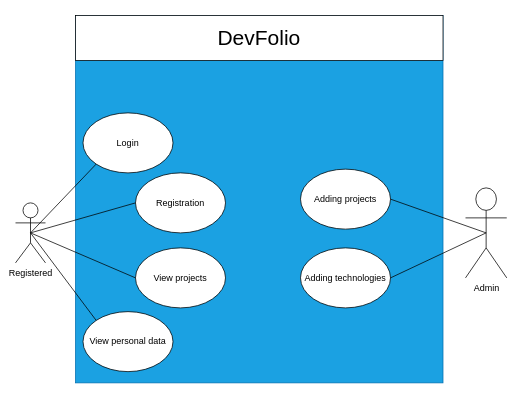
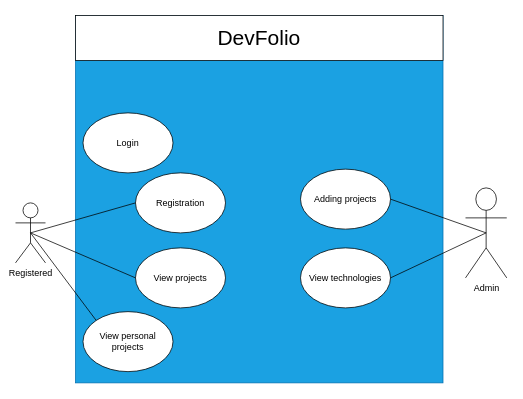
(64, 197) -> none
(345, 278) -> (345, 278)
(128, 342) -> (128, 342)
